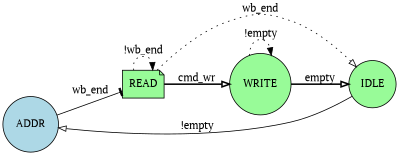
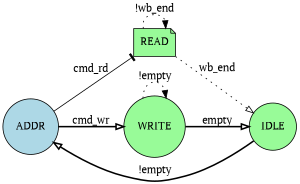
(193, 84) -> (87, 127)
(90, 91) -> (91, 69)
(212, 132) -> (158, 181)
